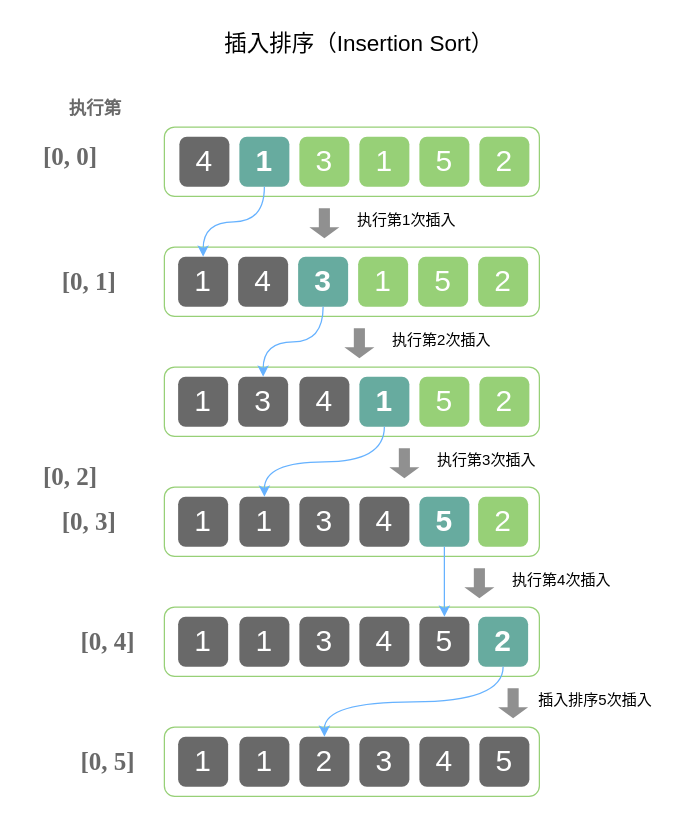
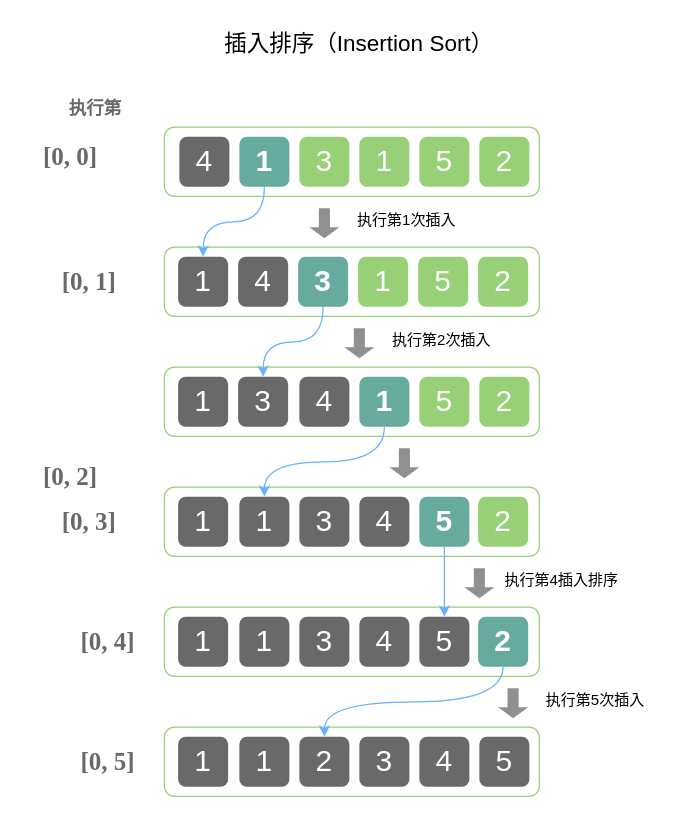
(487, 461) -> none
(562, 581) -> (562, 581)
(596, 701) -> (596, 701)
